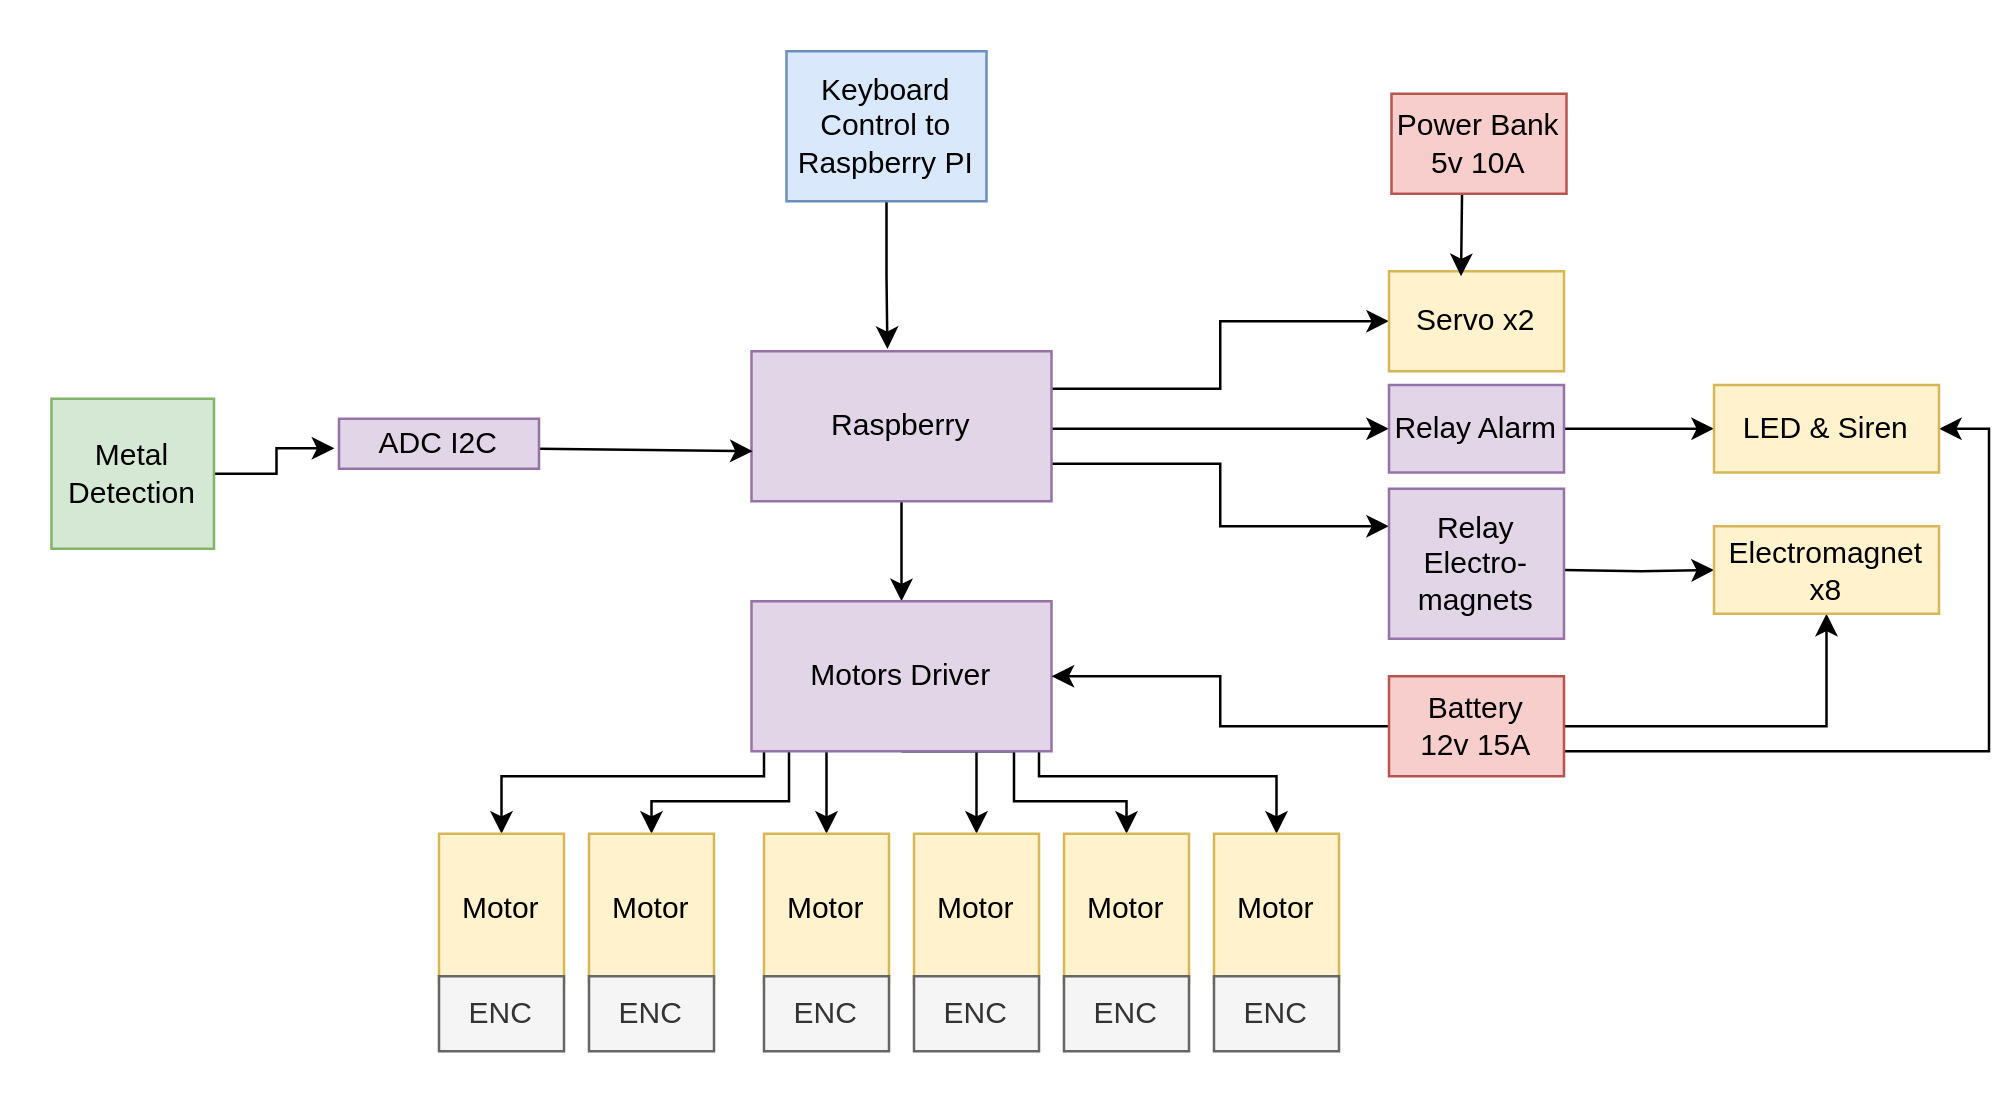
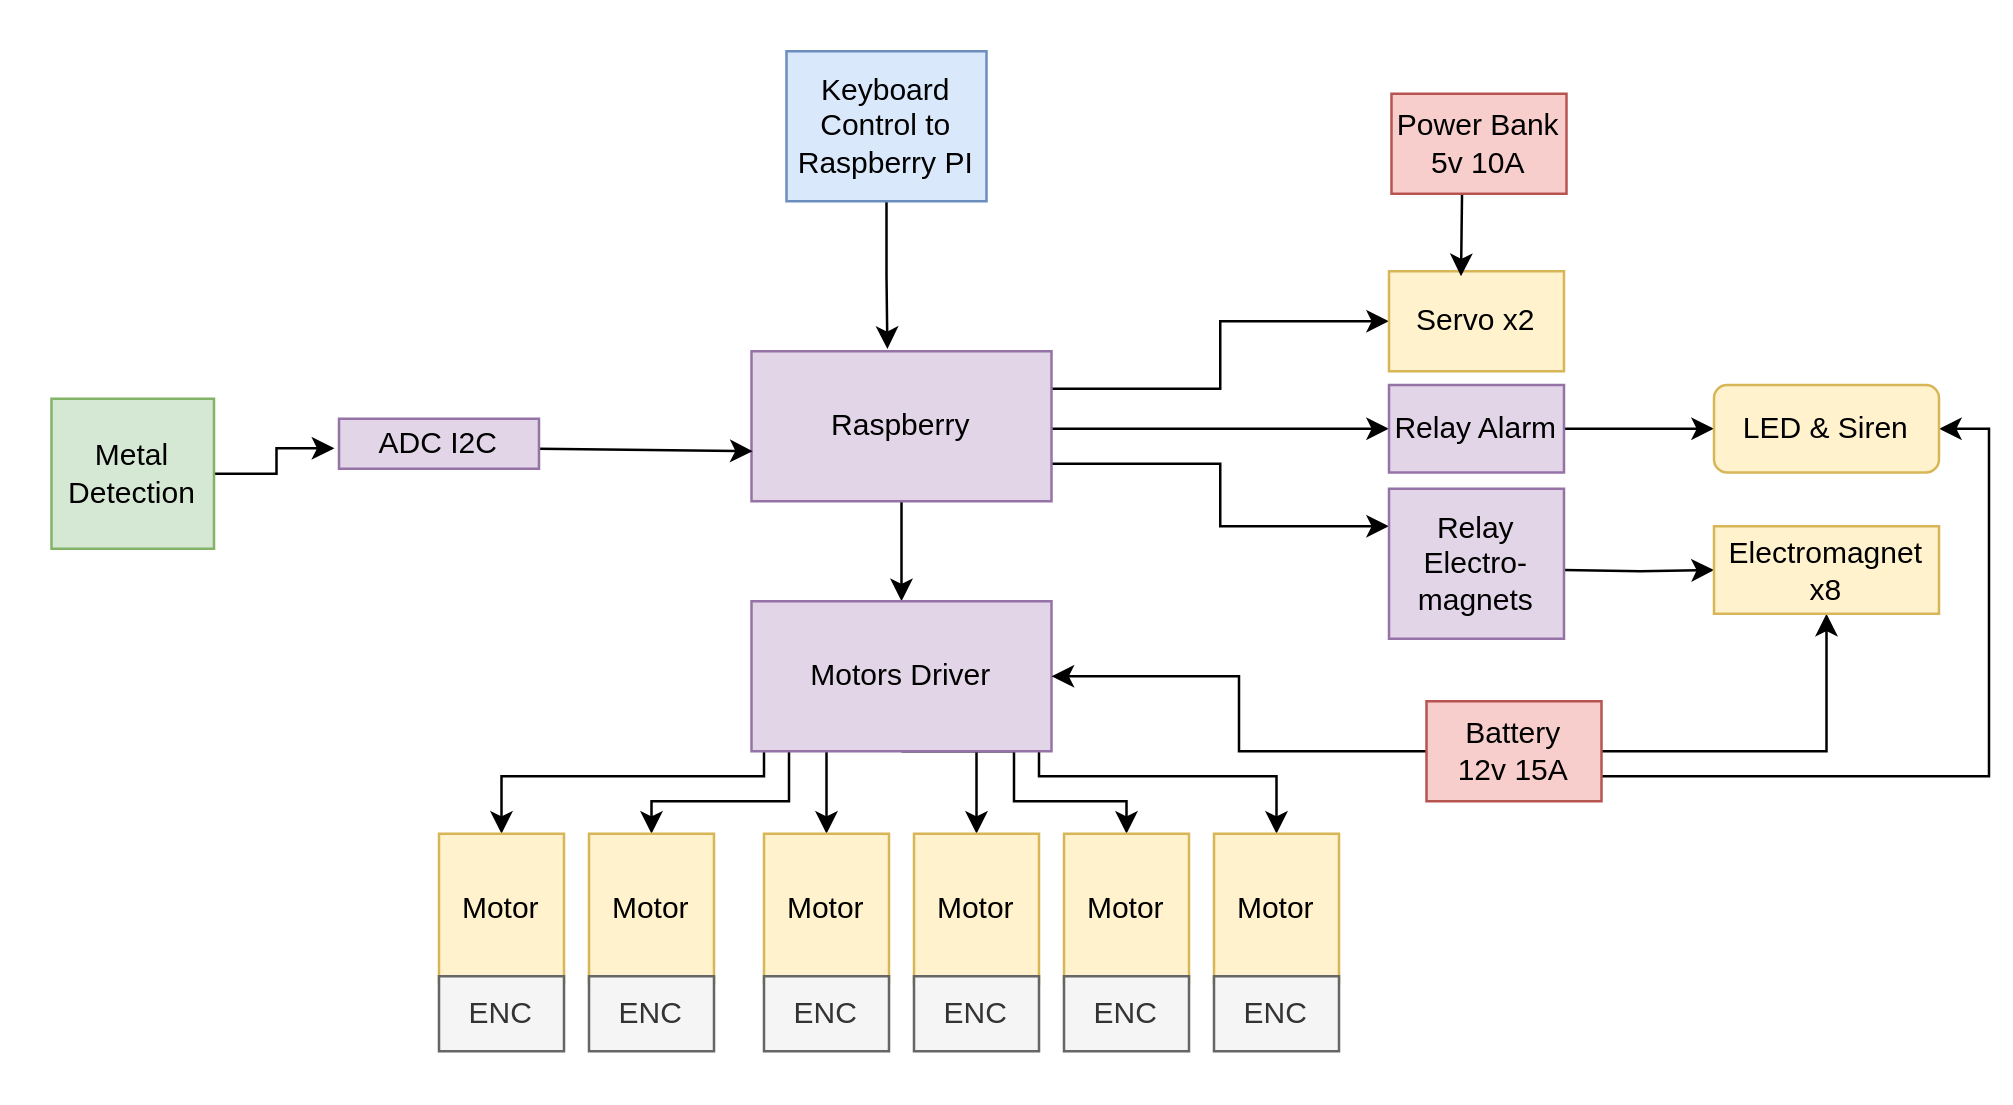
(1826, 429) -> (1826, 429)
(1476, 726) -> (1514, 751)
